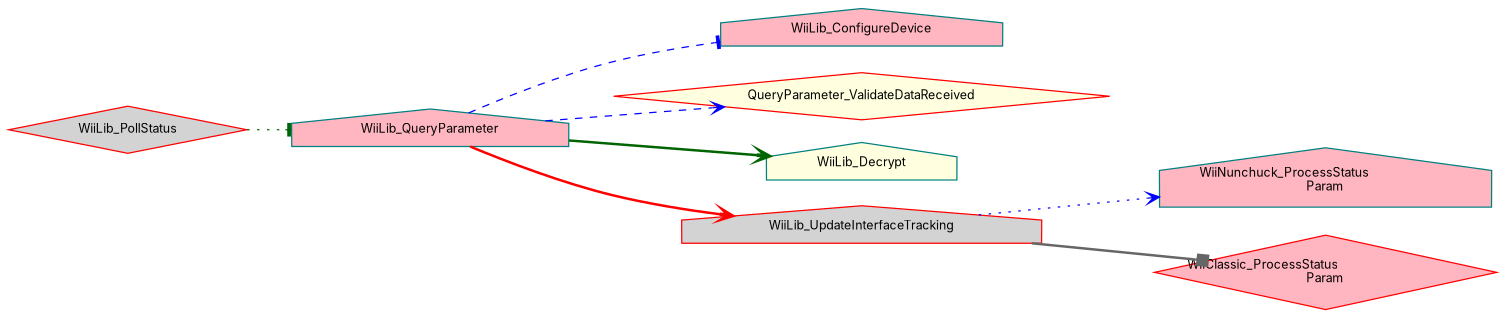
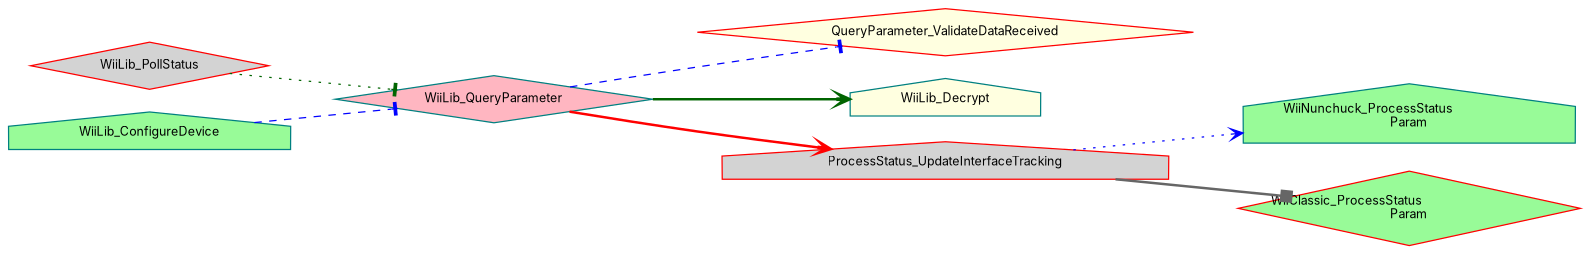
(862, 29) -> (150, 133)
(589, 68) -> (323, 116)
(629, 114) -> (703, 66)
(430, 130) -> (494, 99)
(1326, 181) -> (1409, 117)
(862, 226) -> (945, 162)
(1326, 272) -> (1409, 208)
